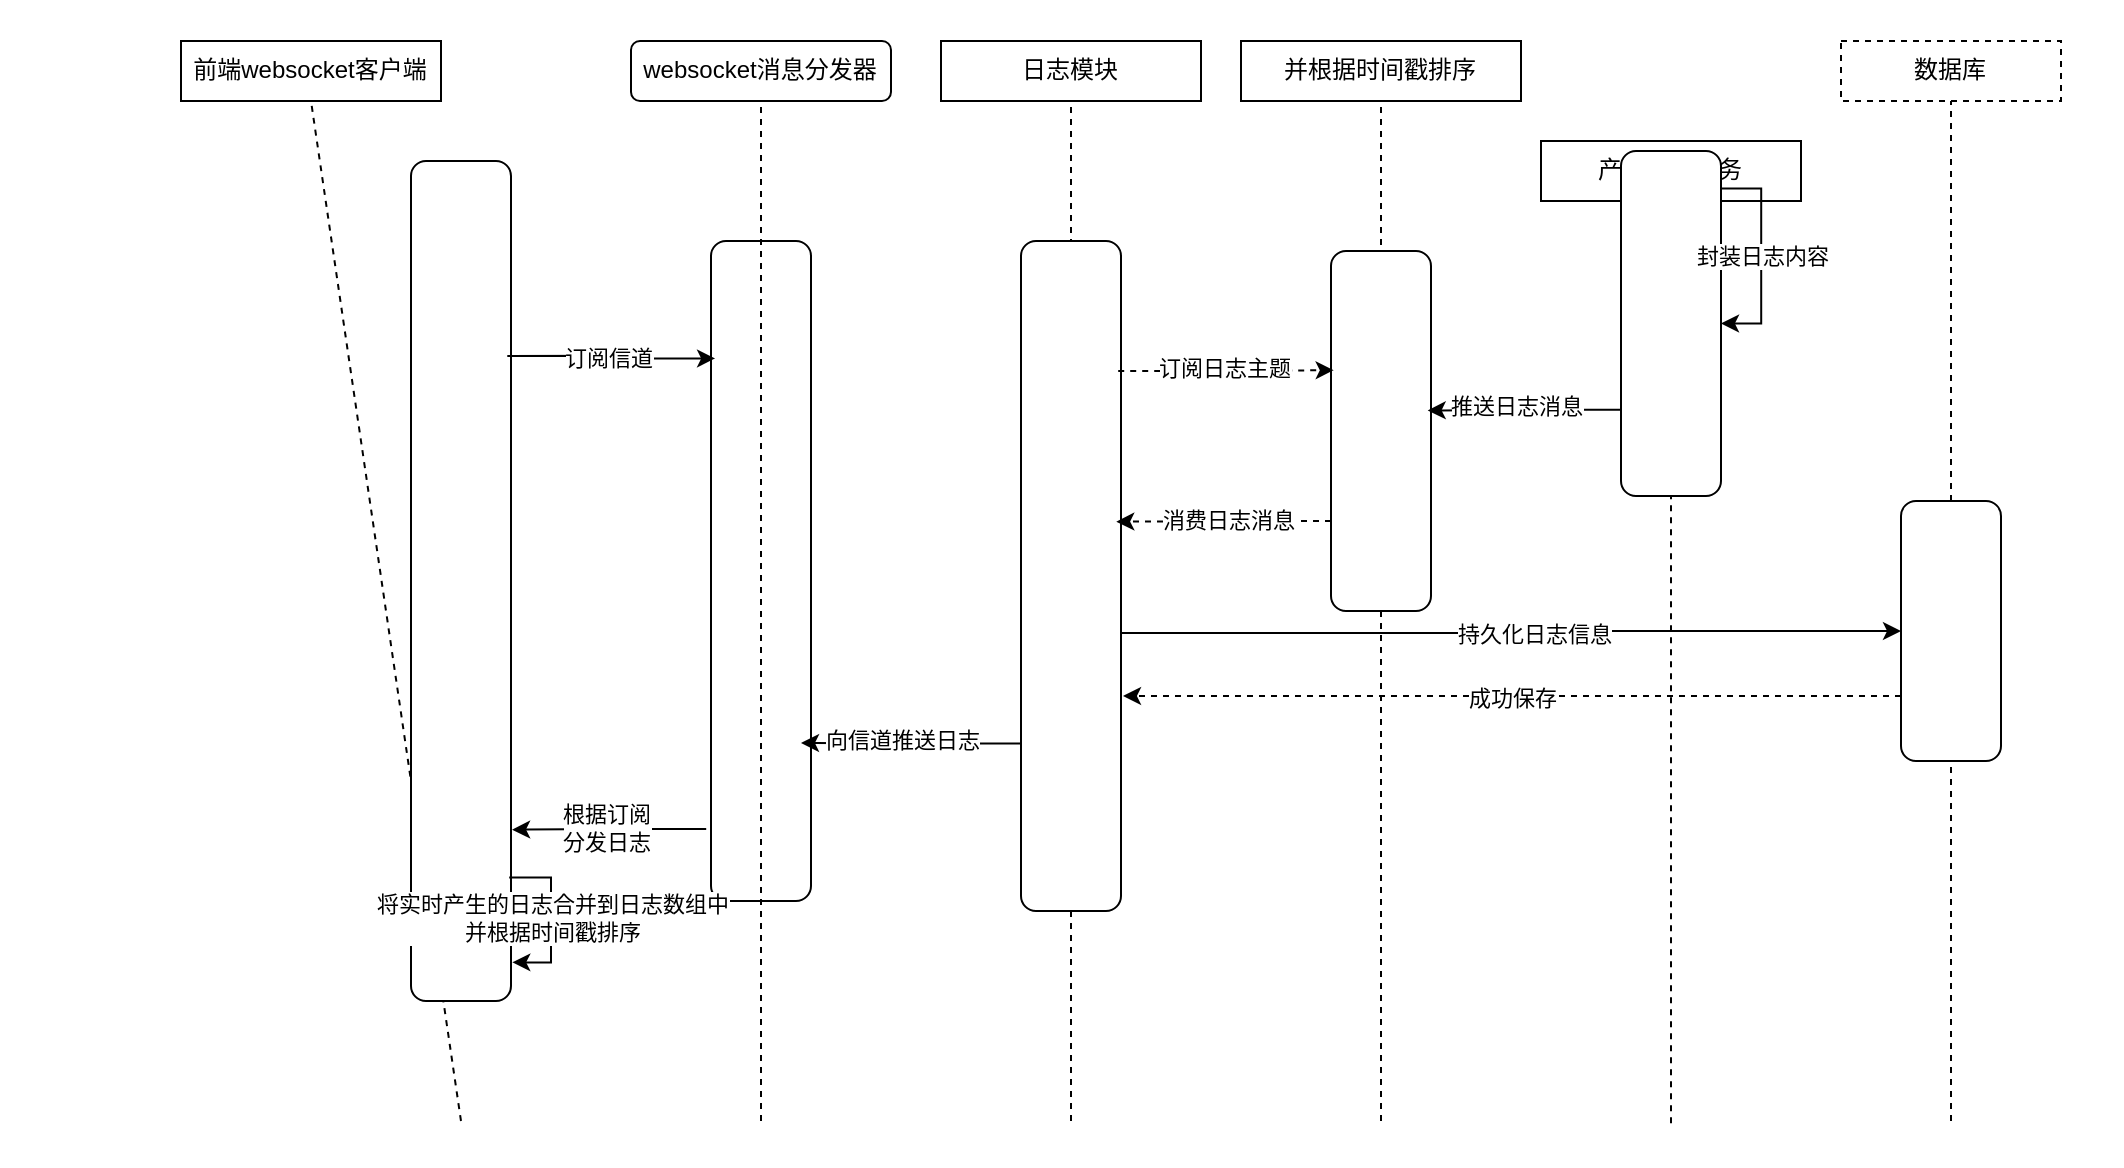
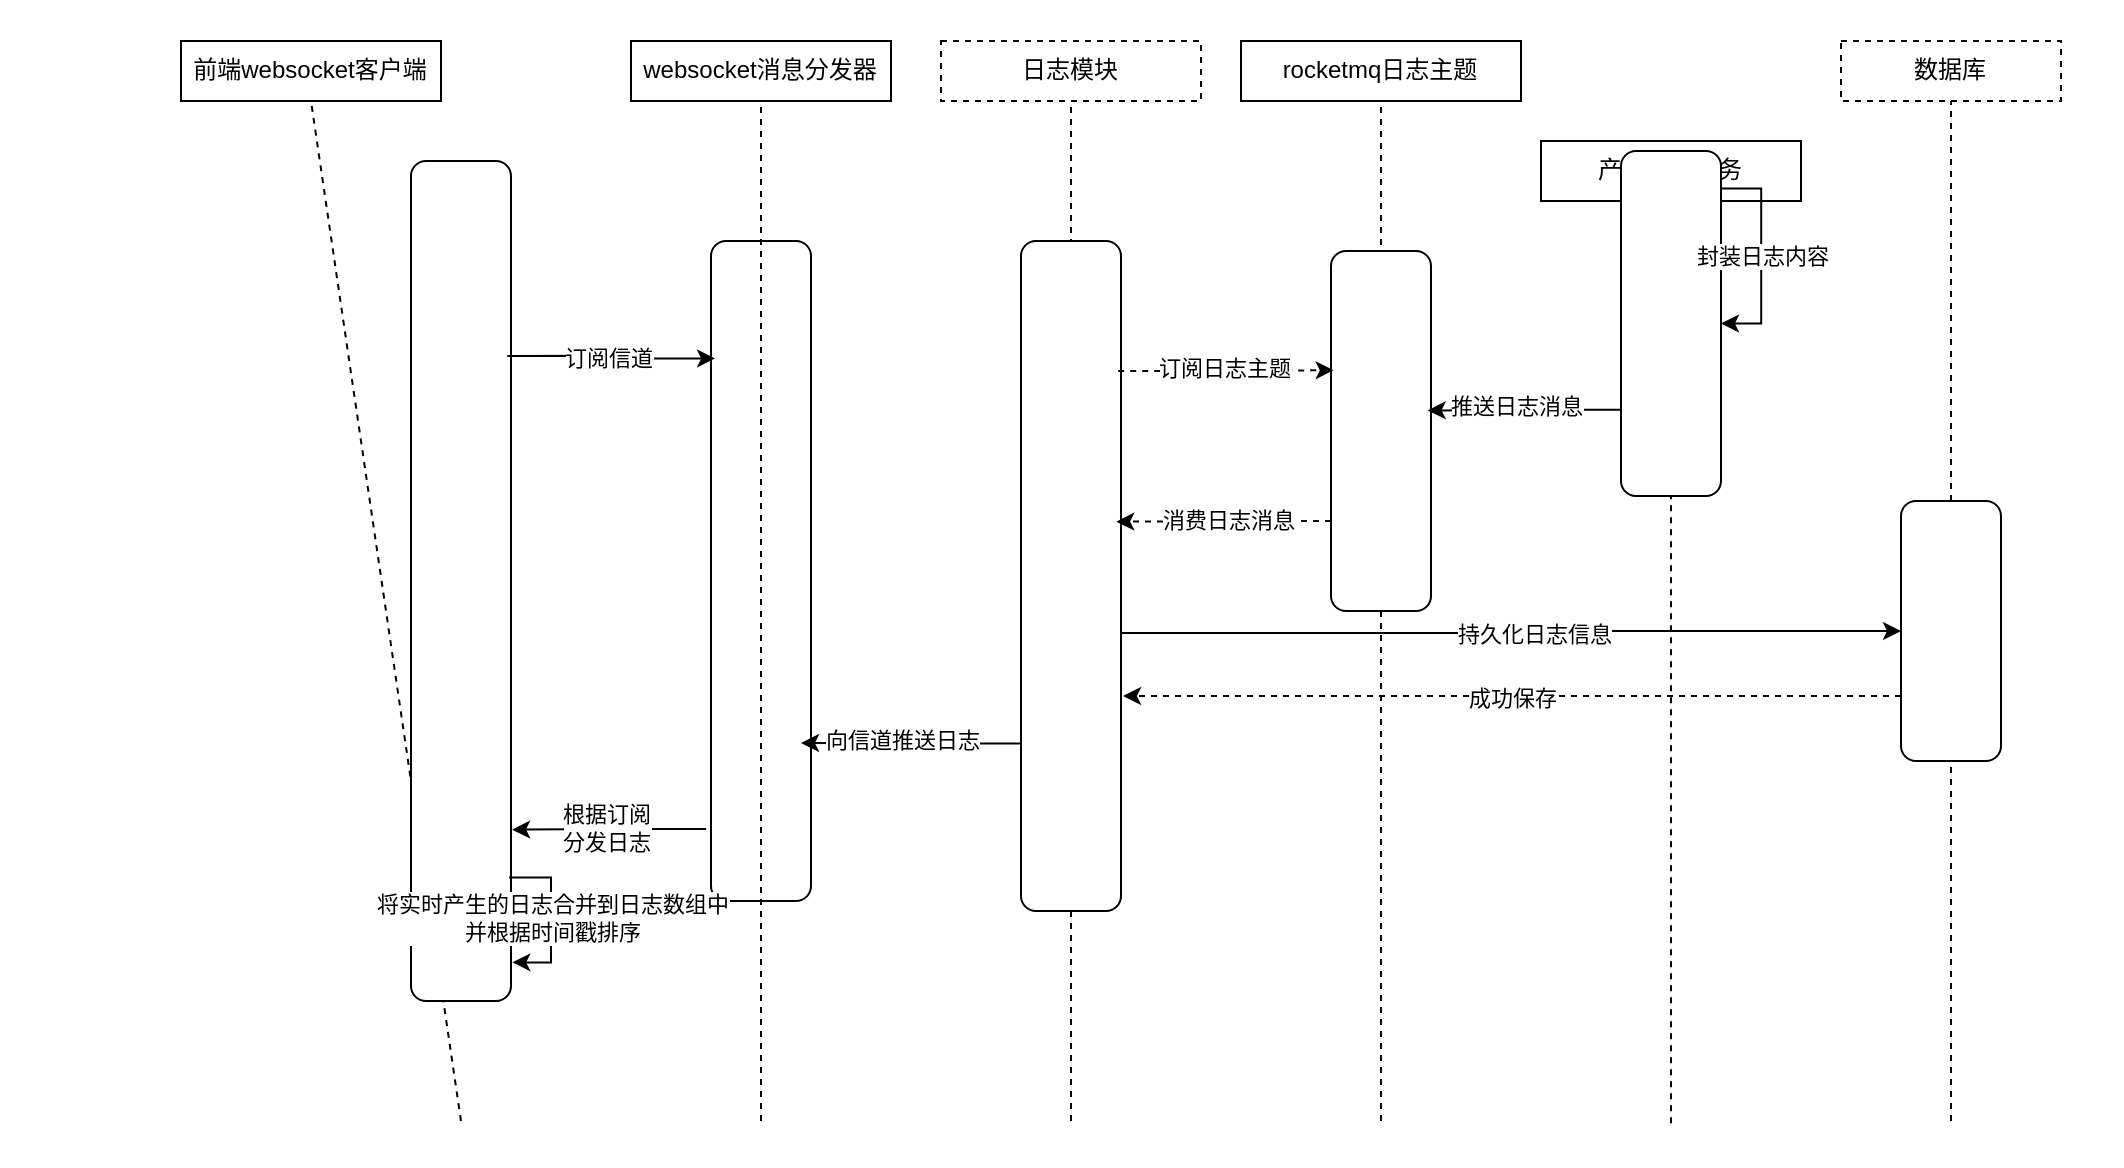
(761, 71) -> (761, 71)
(1071, 71) -> (1071, 71)
(1381, 71) -> (1381, 71)
